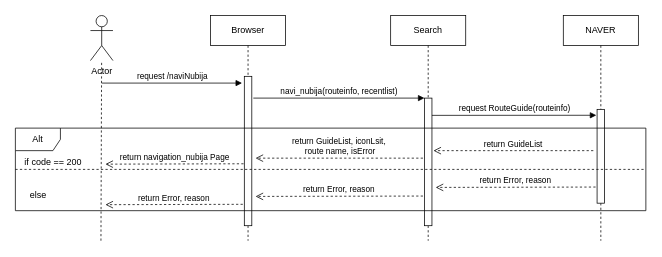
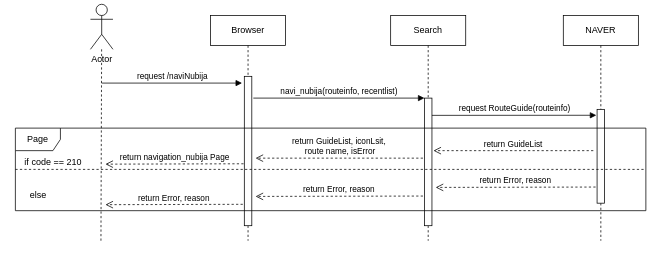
(102, 38) -> (102, 27)
(38, 139) -> (38, 139)
(53, 162) -> (53, 162)
